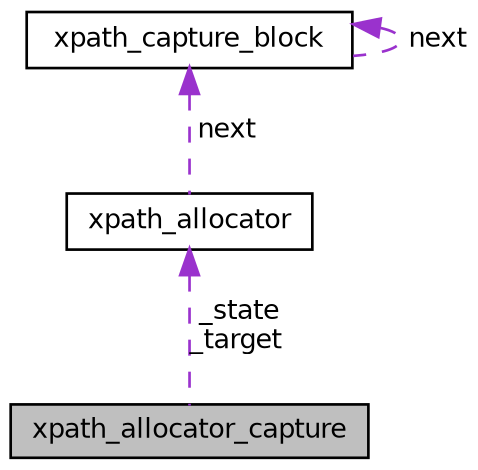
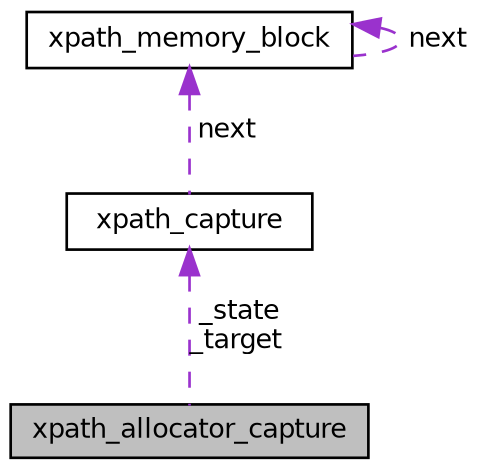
(190, 40) -> (190, 40)
(190, 222) -> (190, 222)
